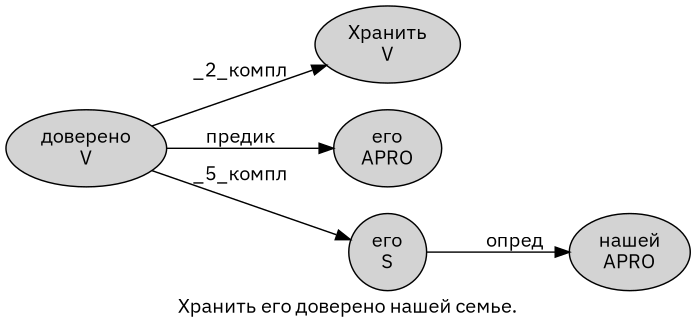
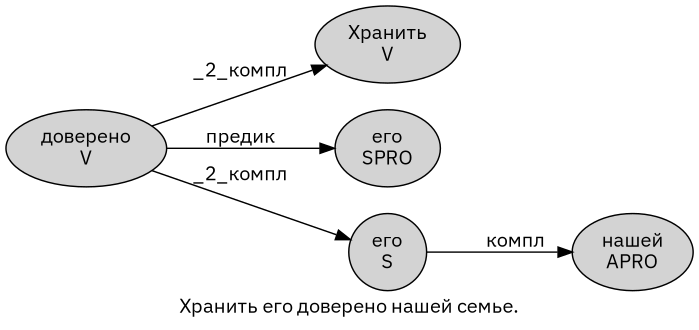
(388, 148) -> (388, 148)
(241, 175) -> (241, 175)
(515, 241) -> (516, 241)
